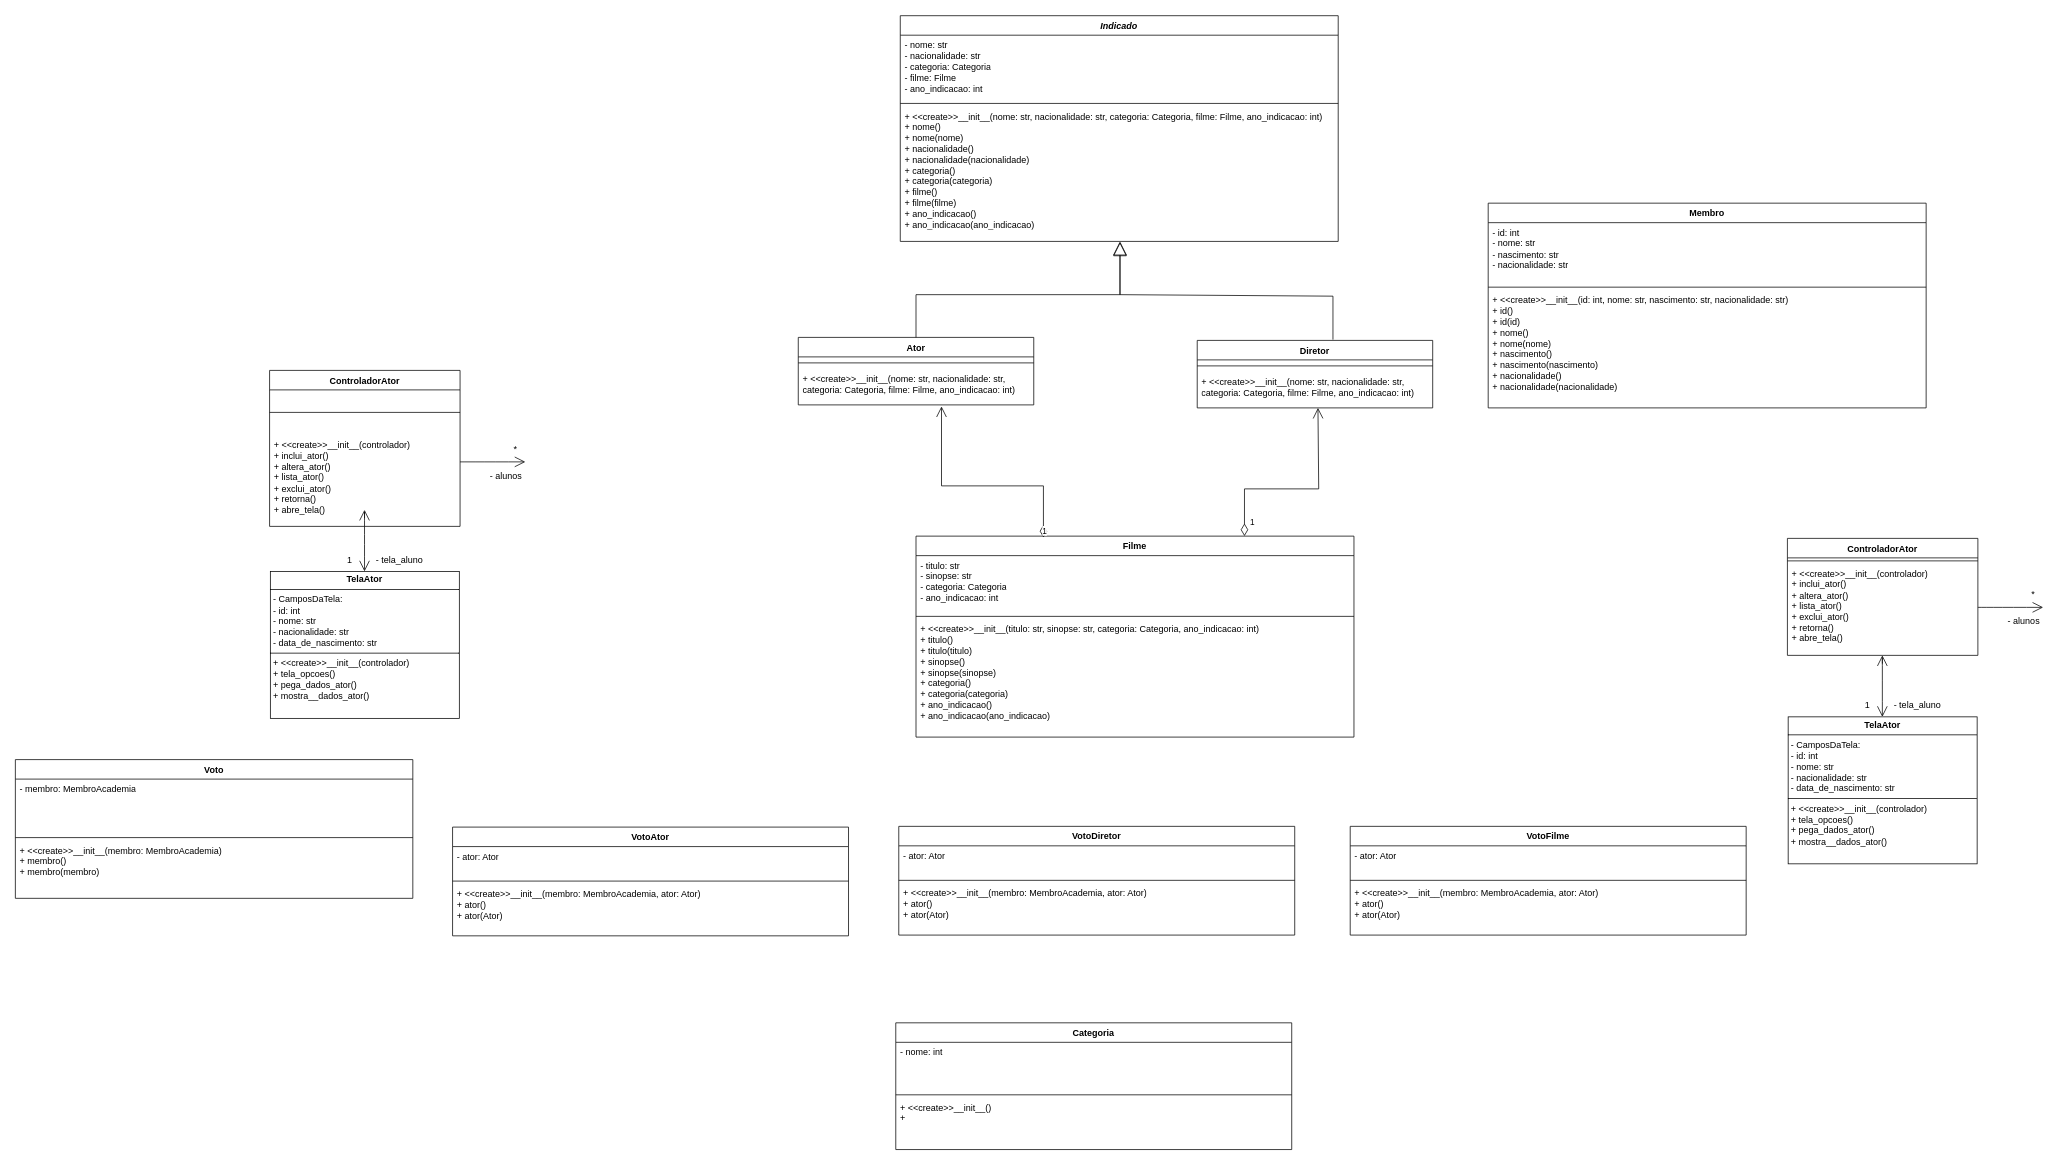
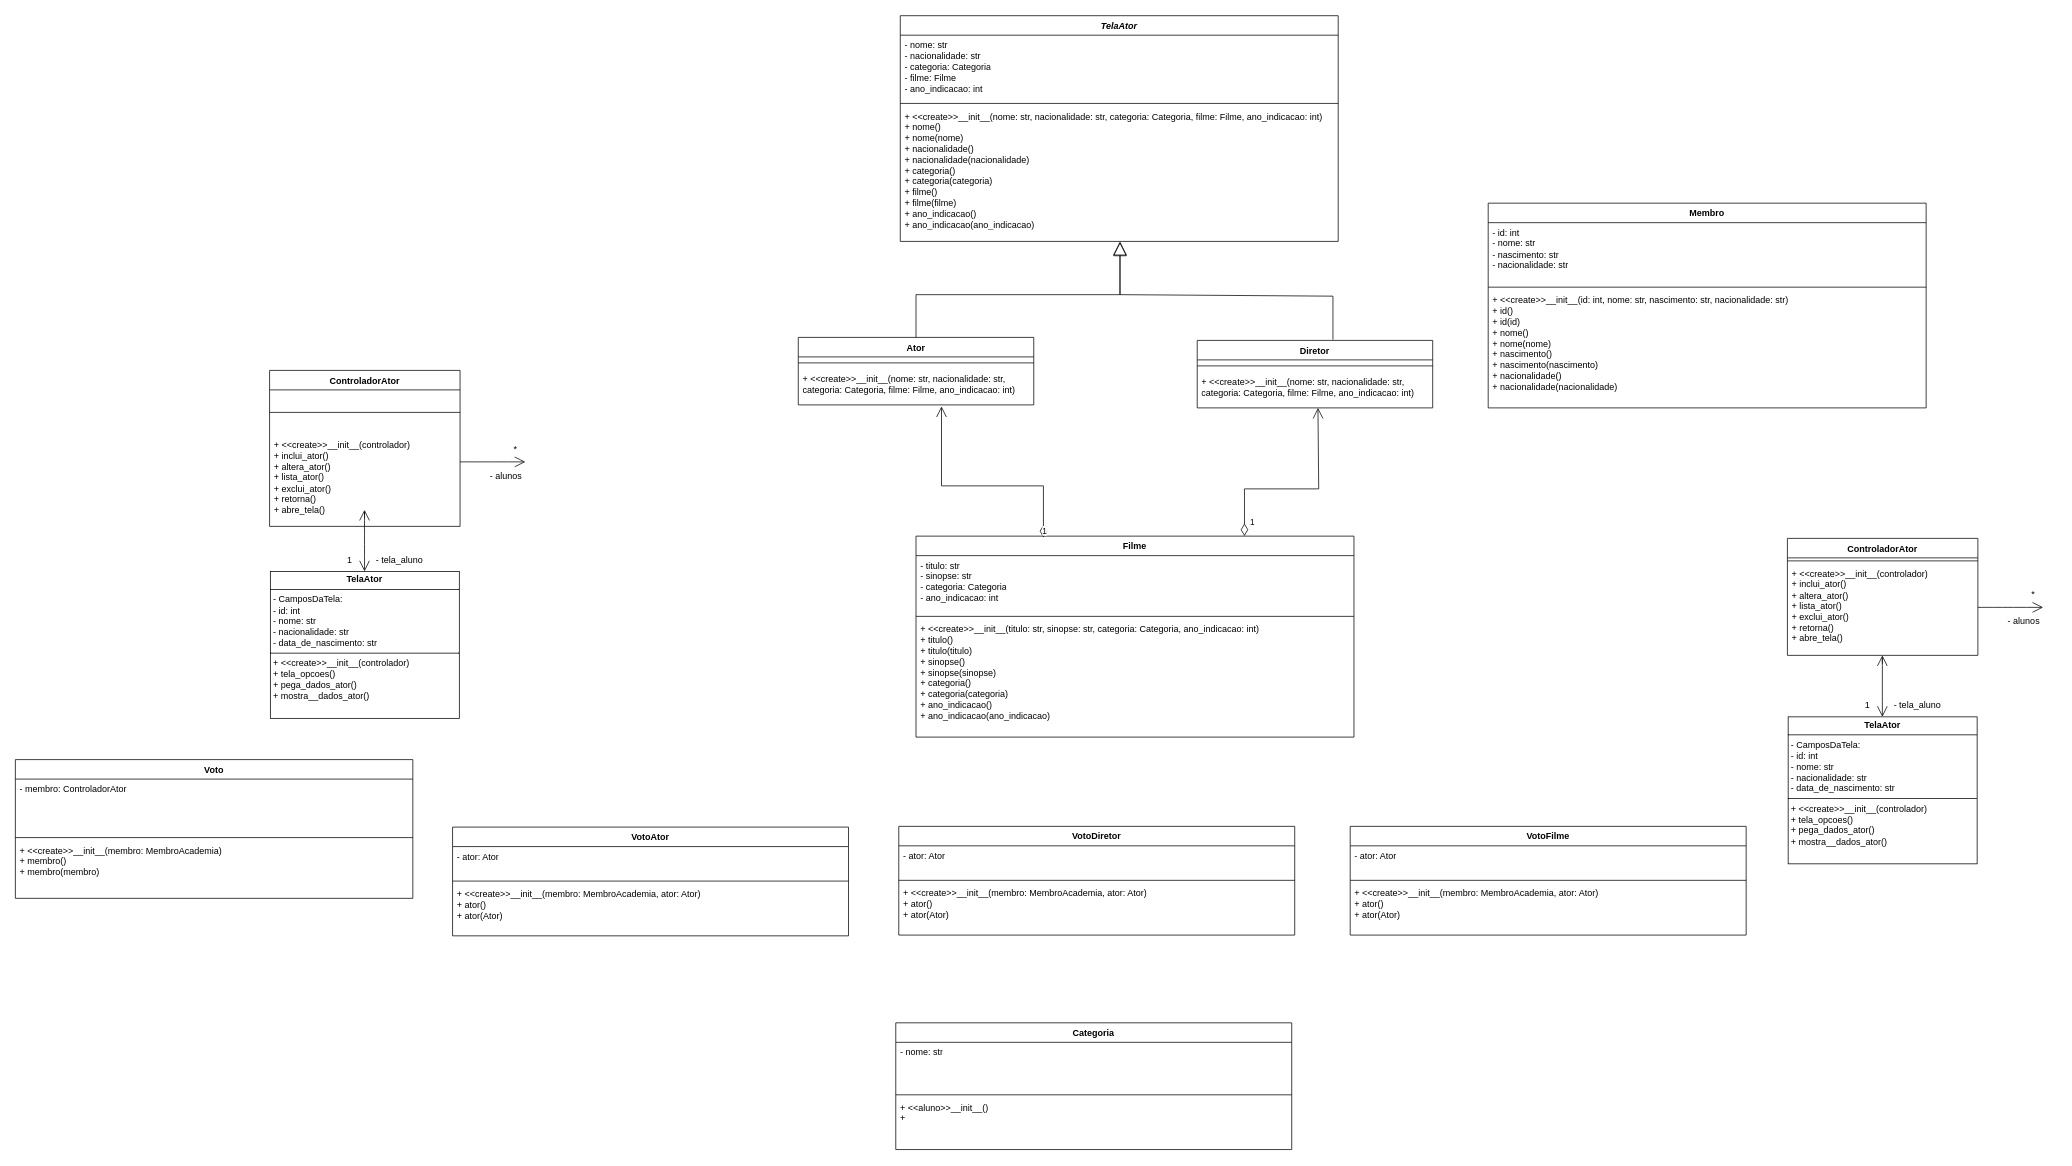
(1119, 26) -> (1119, 26)
(76, 790) -> (78, 790)
(923, 1053) -> (925, 1053)
(952, 1114) -> (949, 1114)
